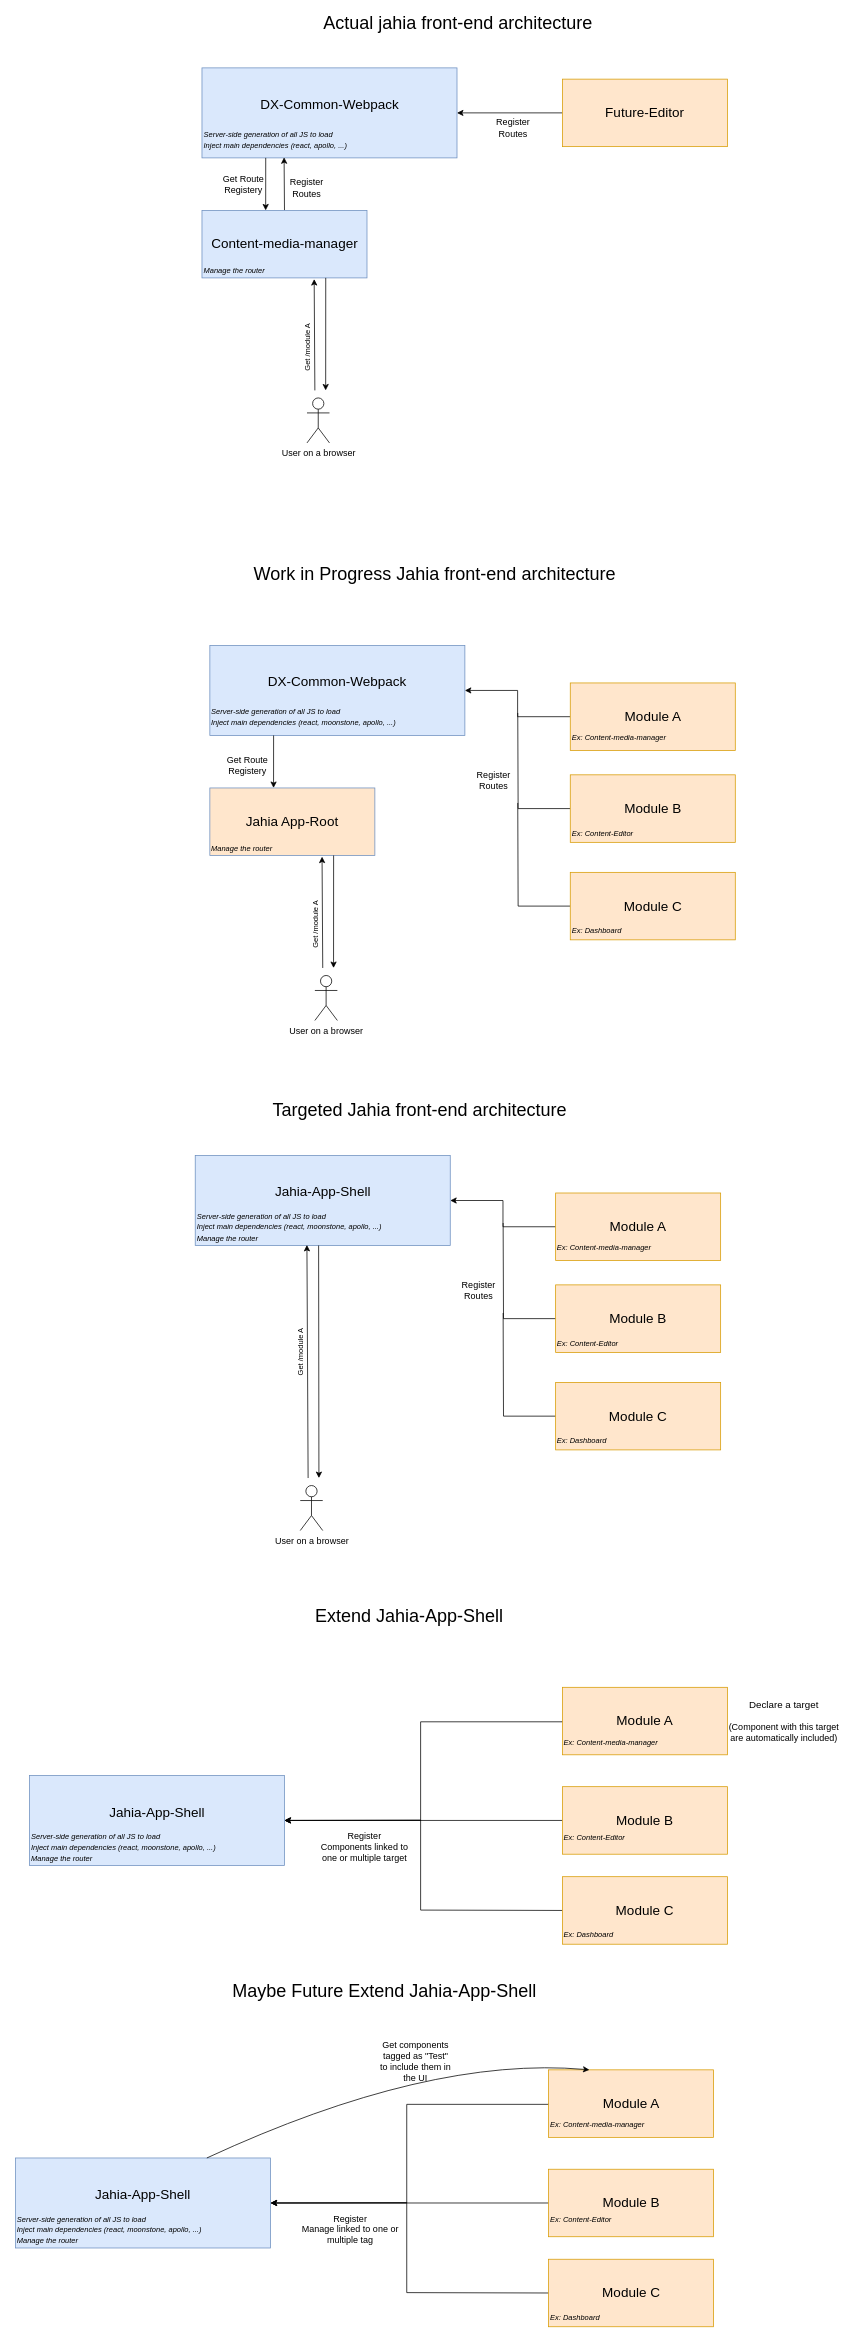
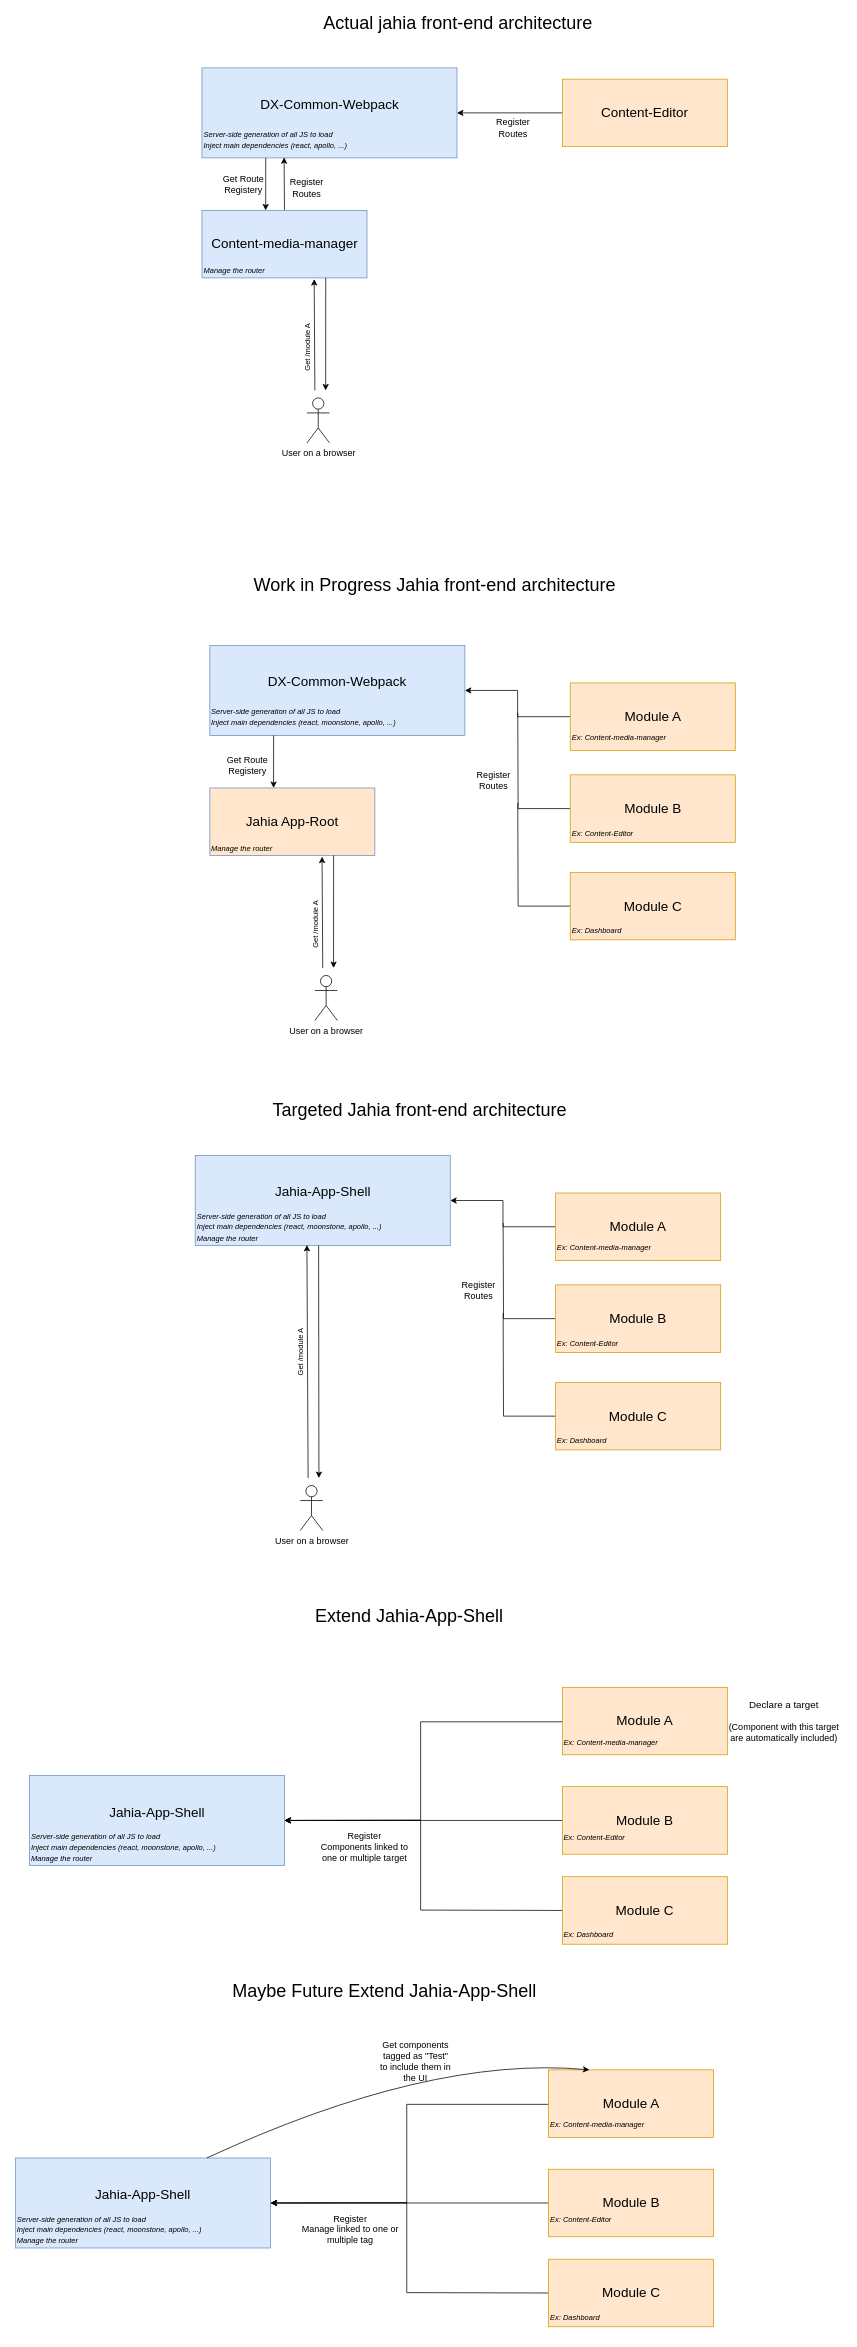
(645, 113) -> (645, 113)
(435, 574) -> (435, 585)
